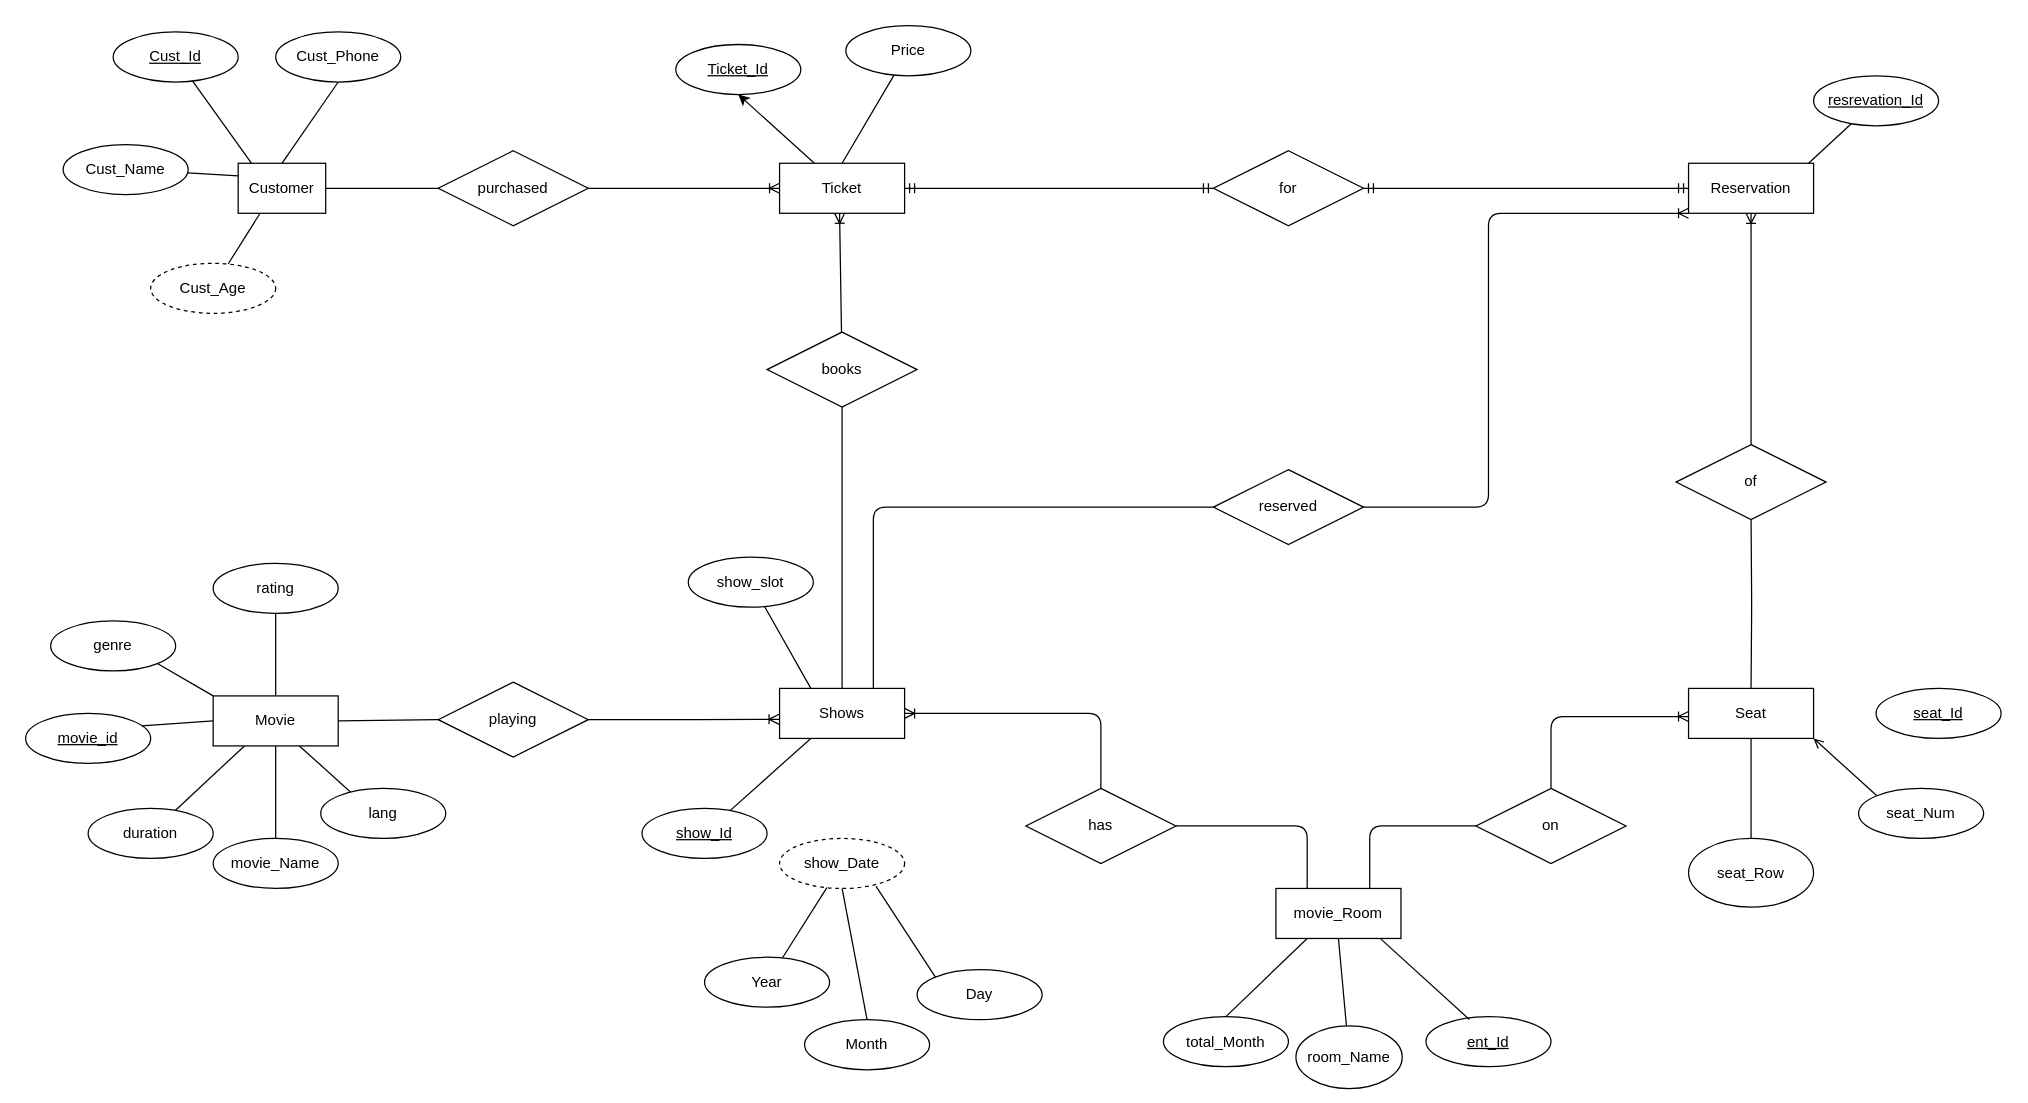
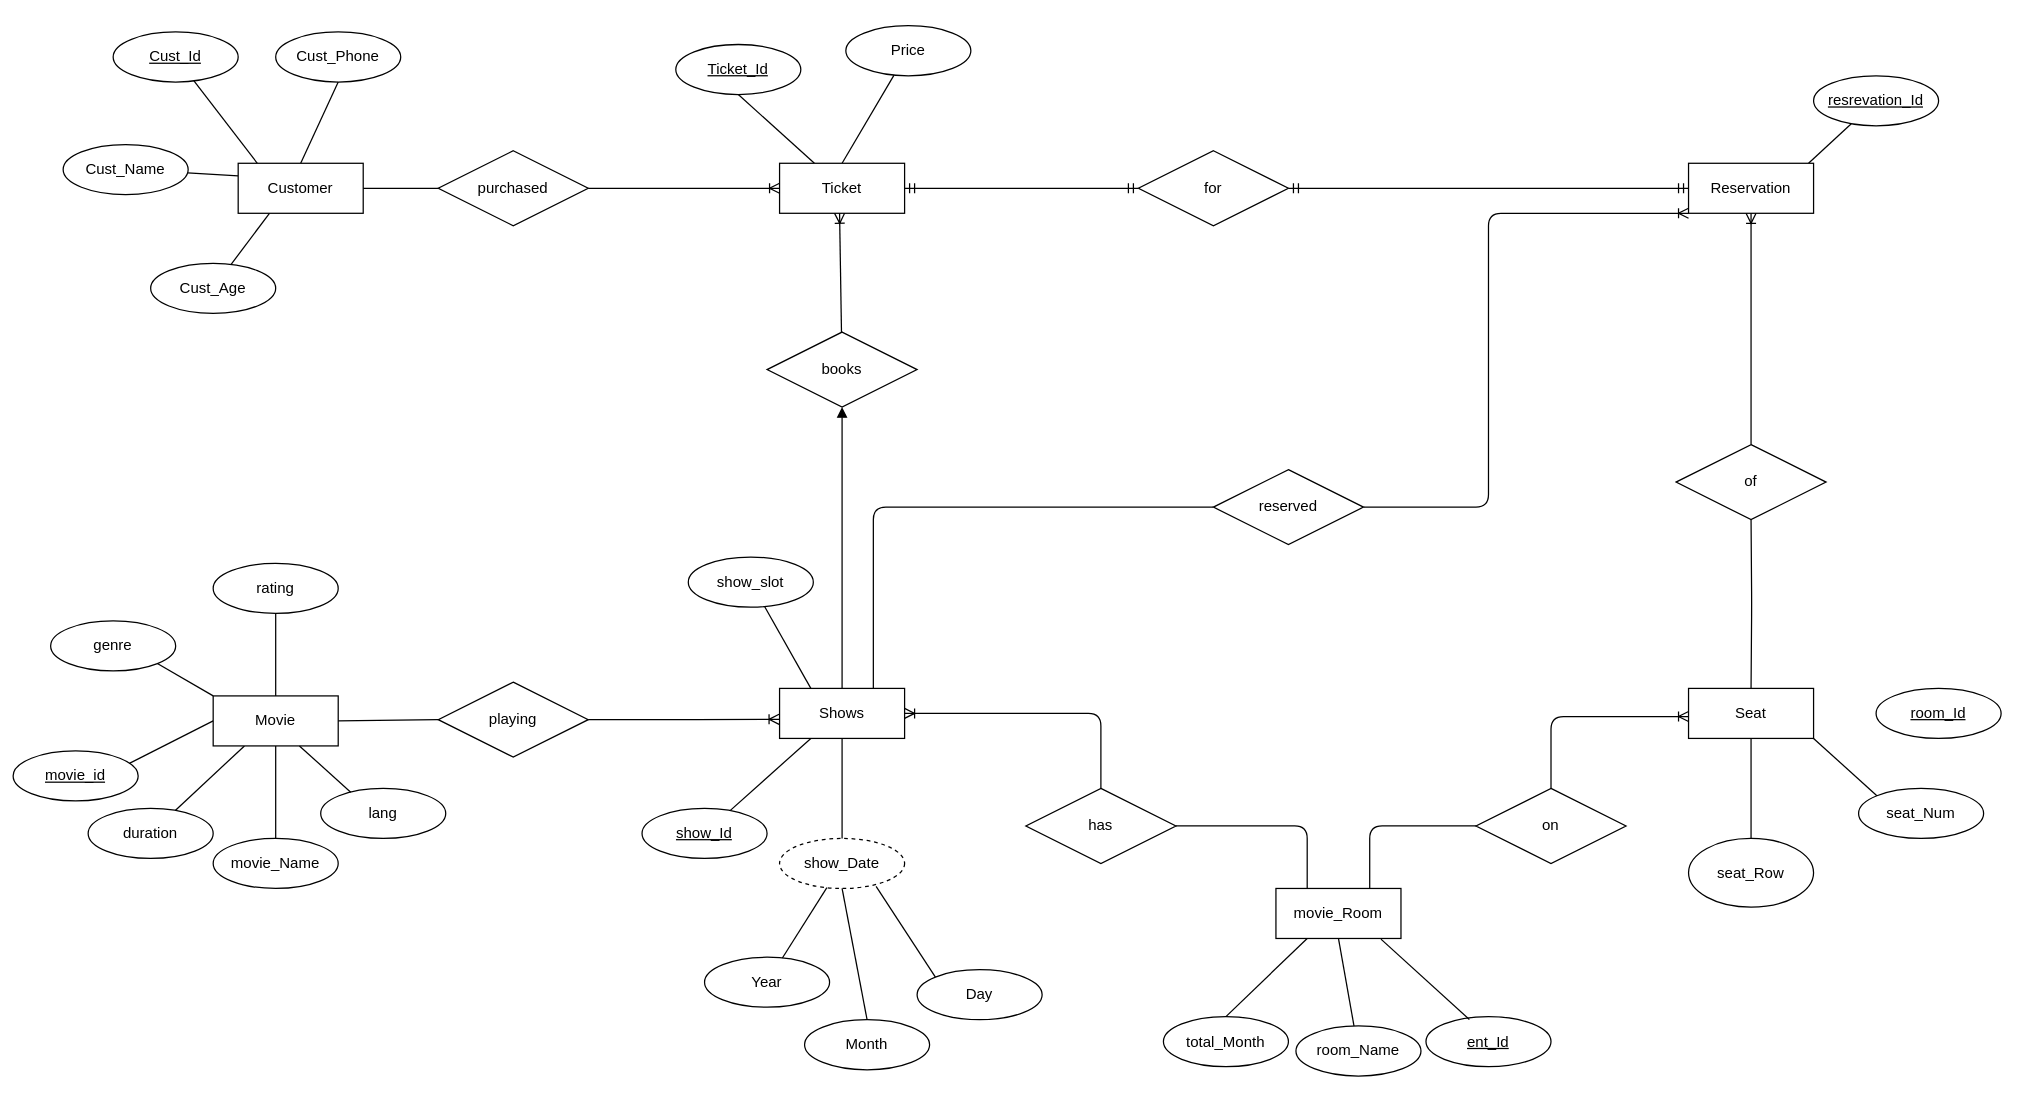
(745, 100) -> (743, 98)
(282, 188) -> (301, 188)
(1288, 188) -> (1213, 188)
(213, 288) -> (213, 288)
(842, 414) -> (842, 418)
(1938, 713) -> (1938, 713)
(88, 738) -> (76, 776)
(1817, 742) -> (1817, 741)
none -> (842, 788)
(1349, 1057) -> (1358, 1051)
